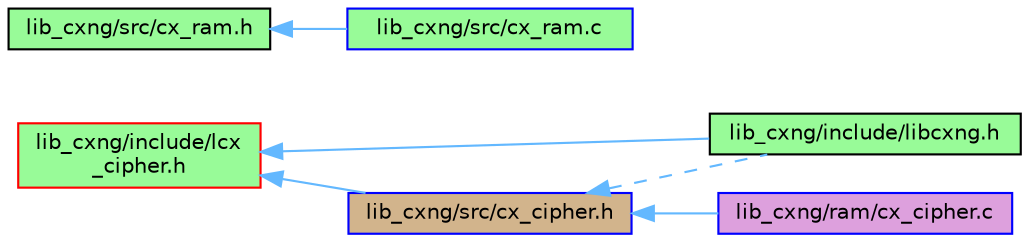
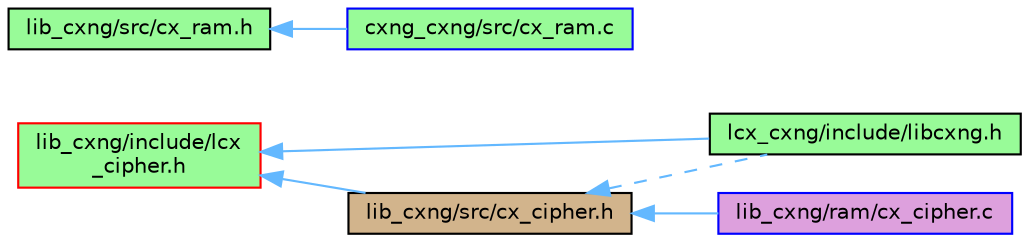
(490, 29) -> (490, 29)
(865, 134) -> (865, 134)
(490, 213) -> (490, 213)
